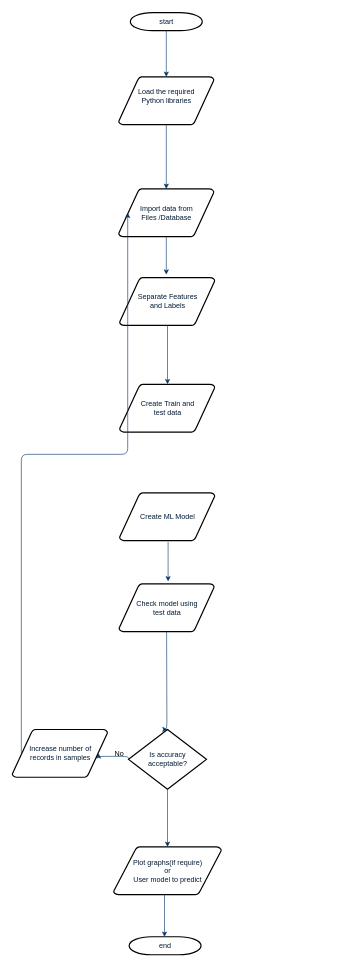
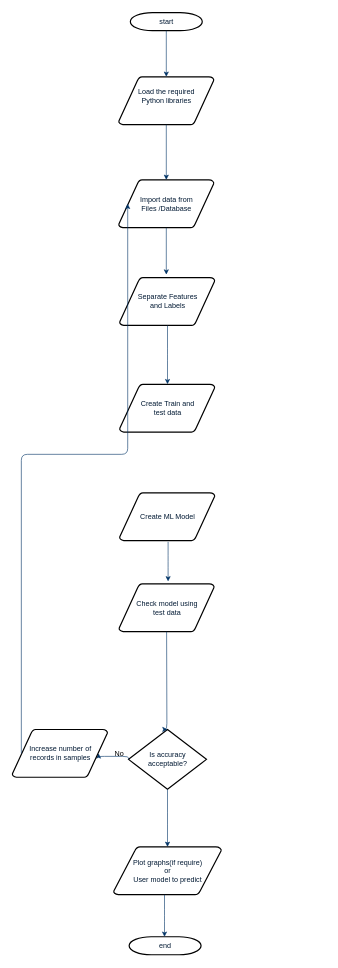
(167, 213) -> (167, 204)
